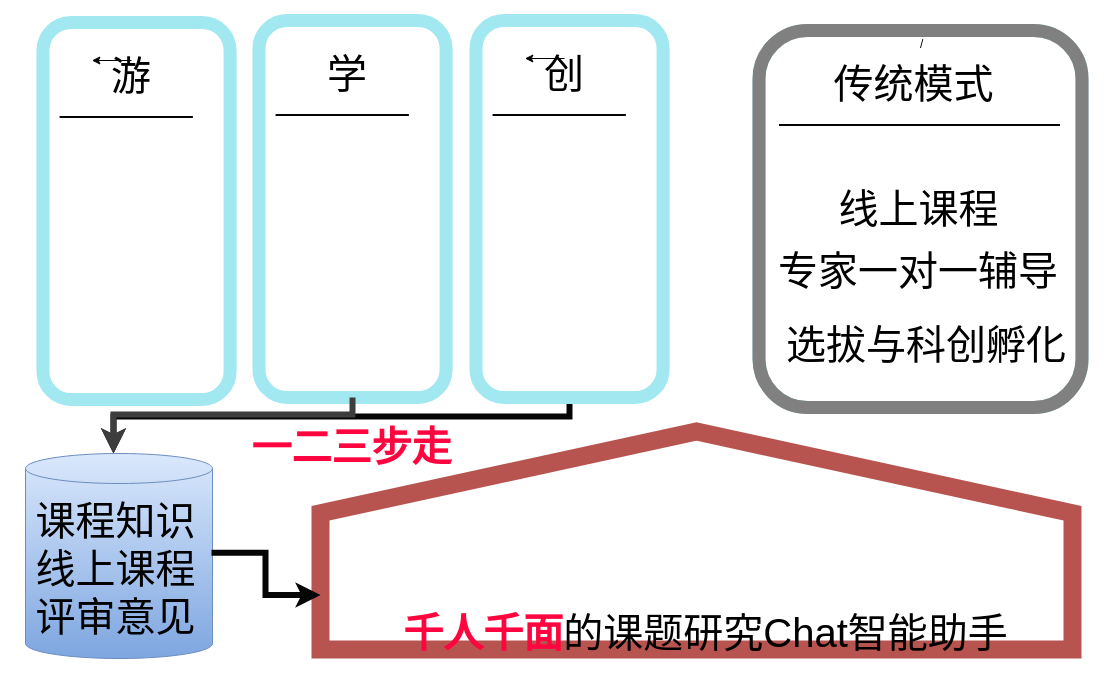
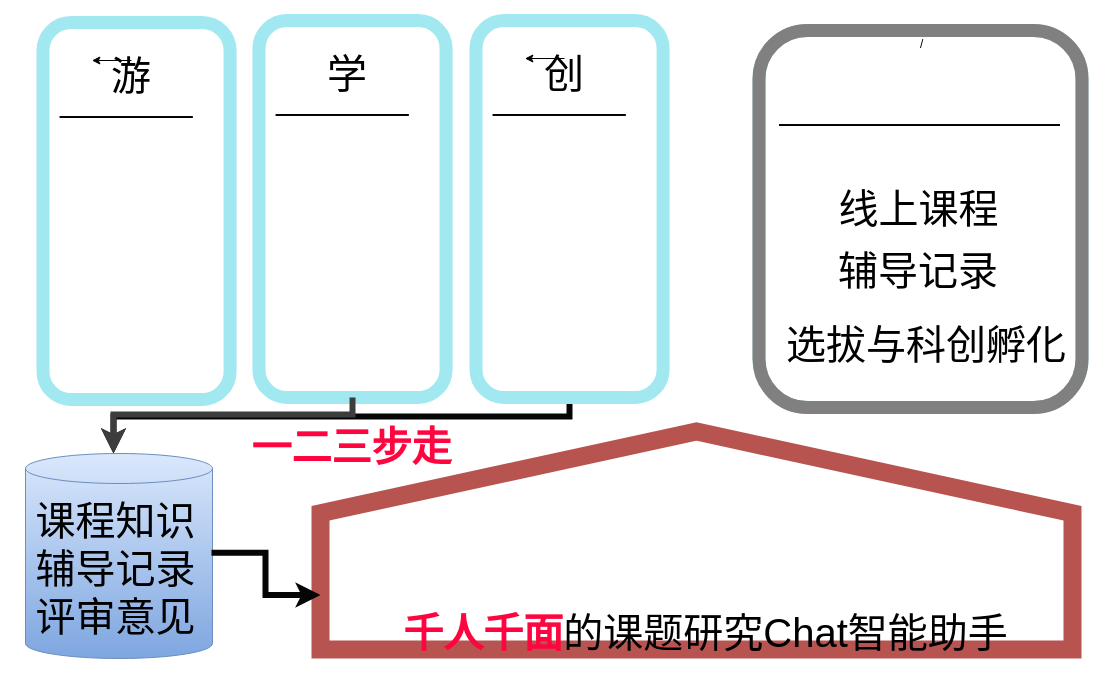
(914, 84) -> none
(919, 271) -> (919, 271)
(116, 569) -> (116, 569)
